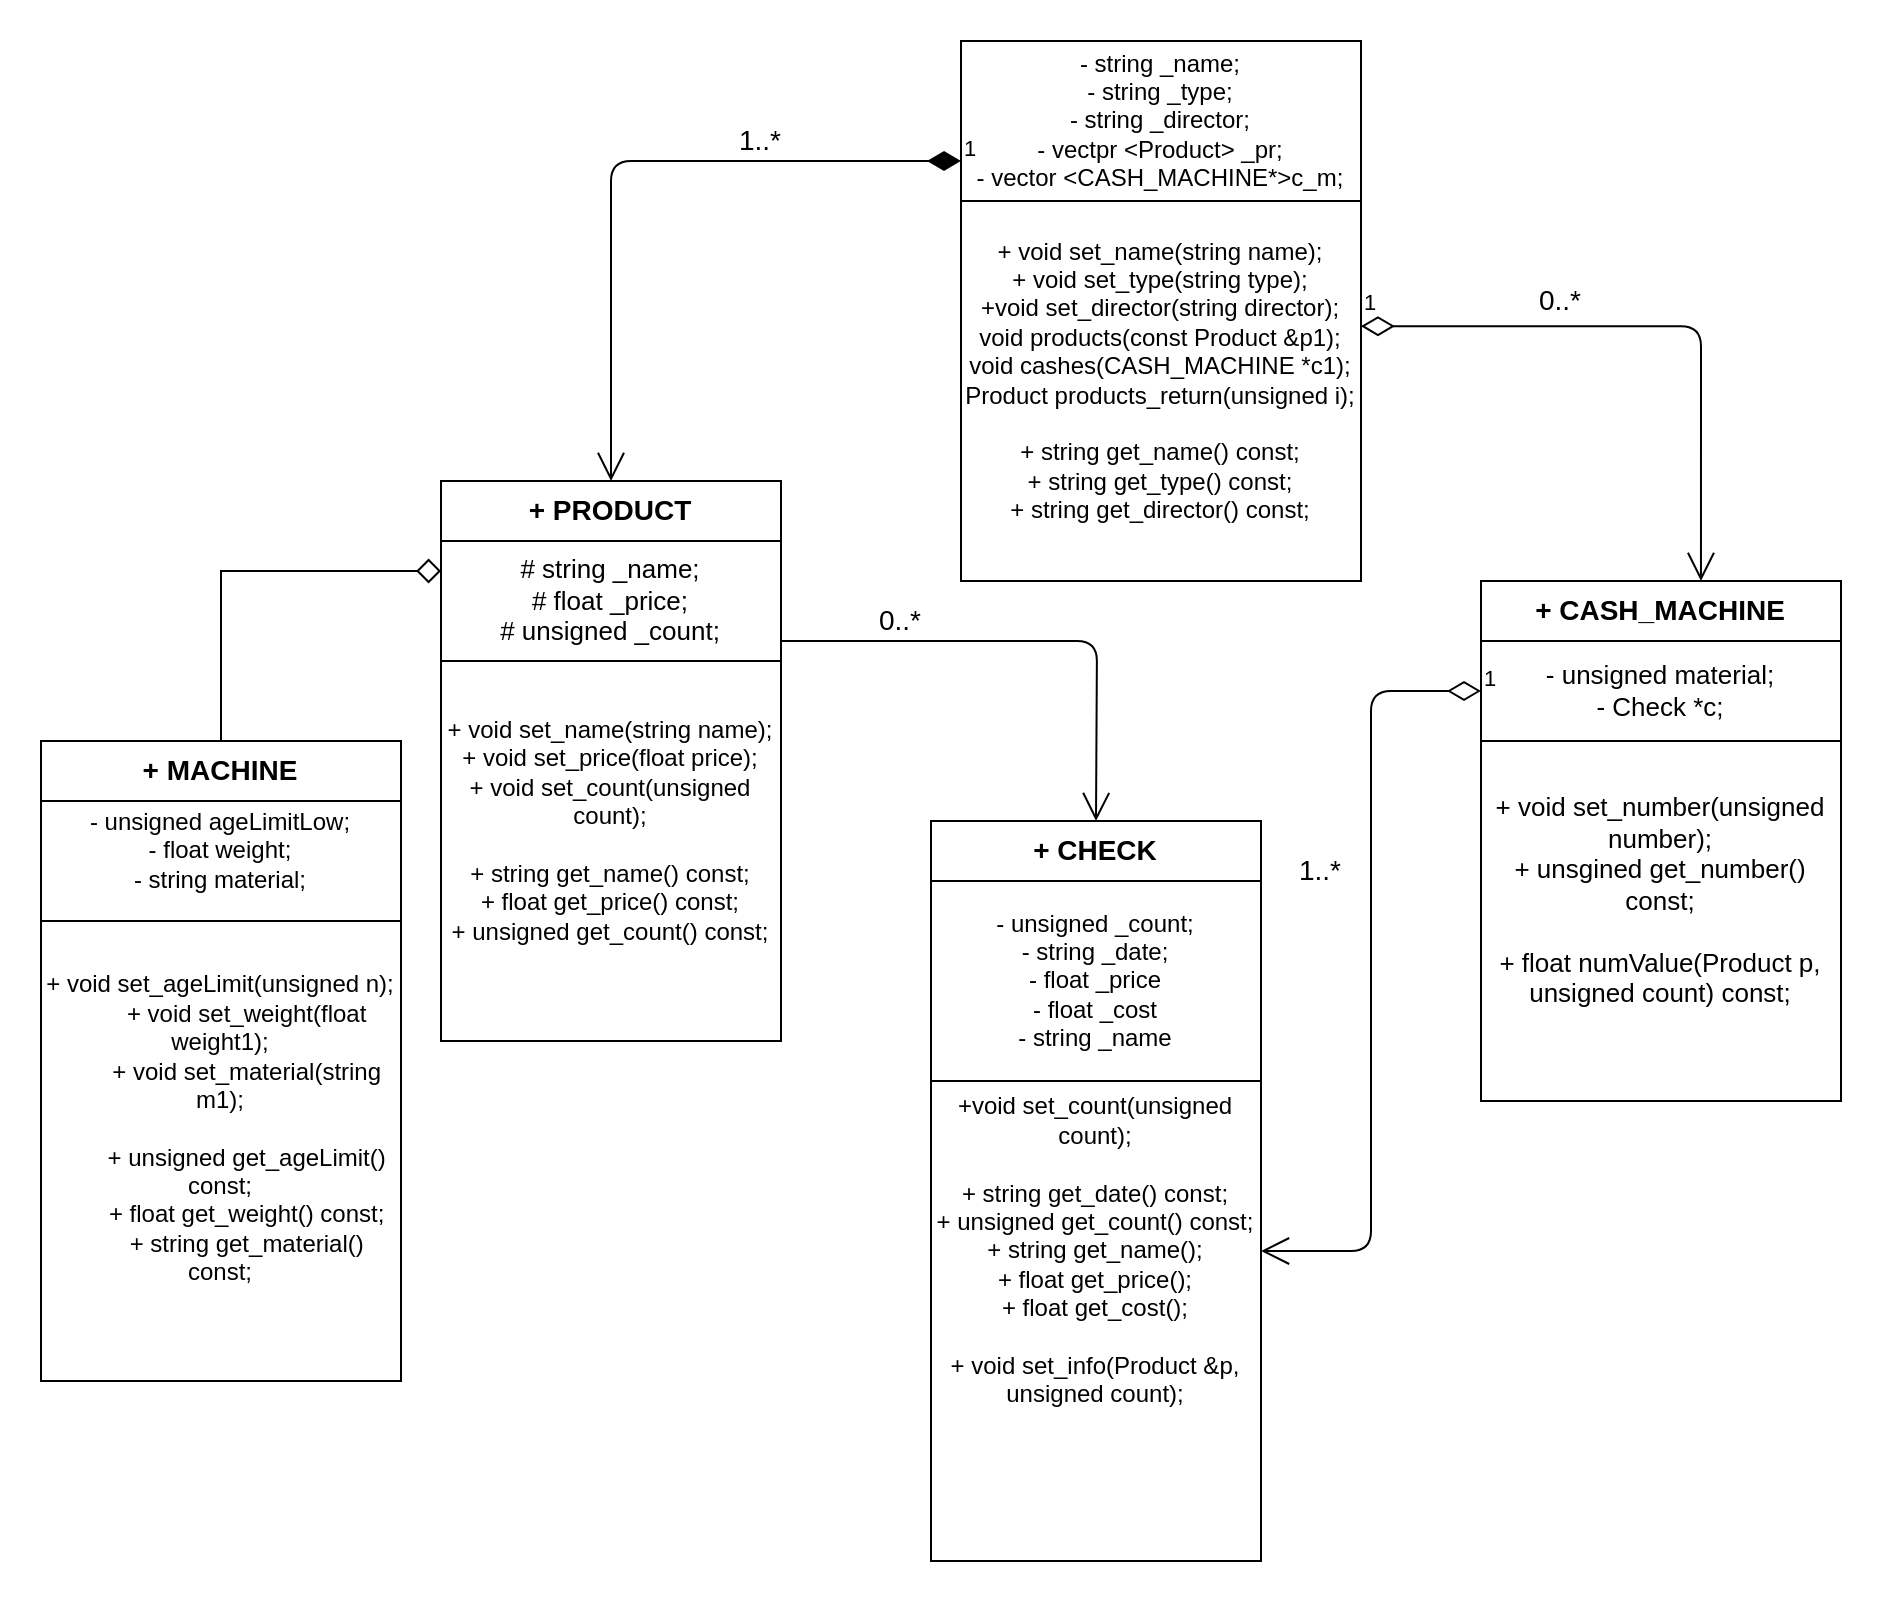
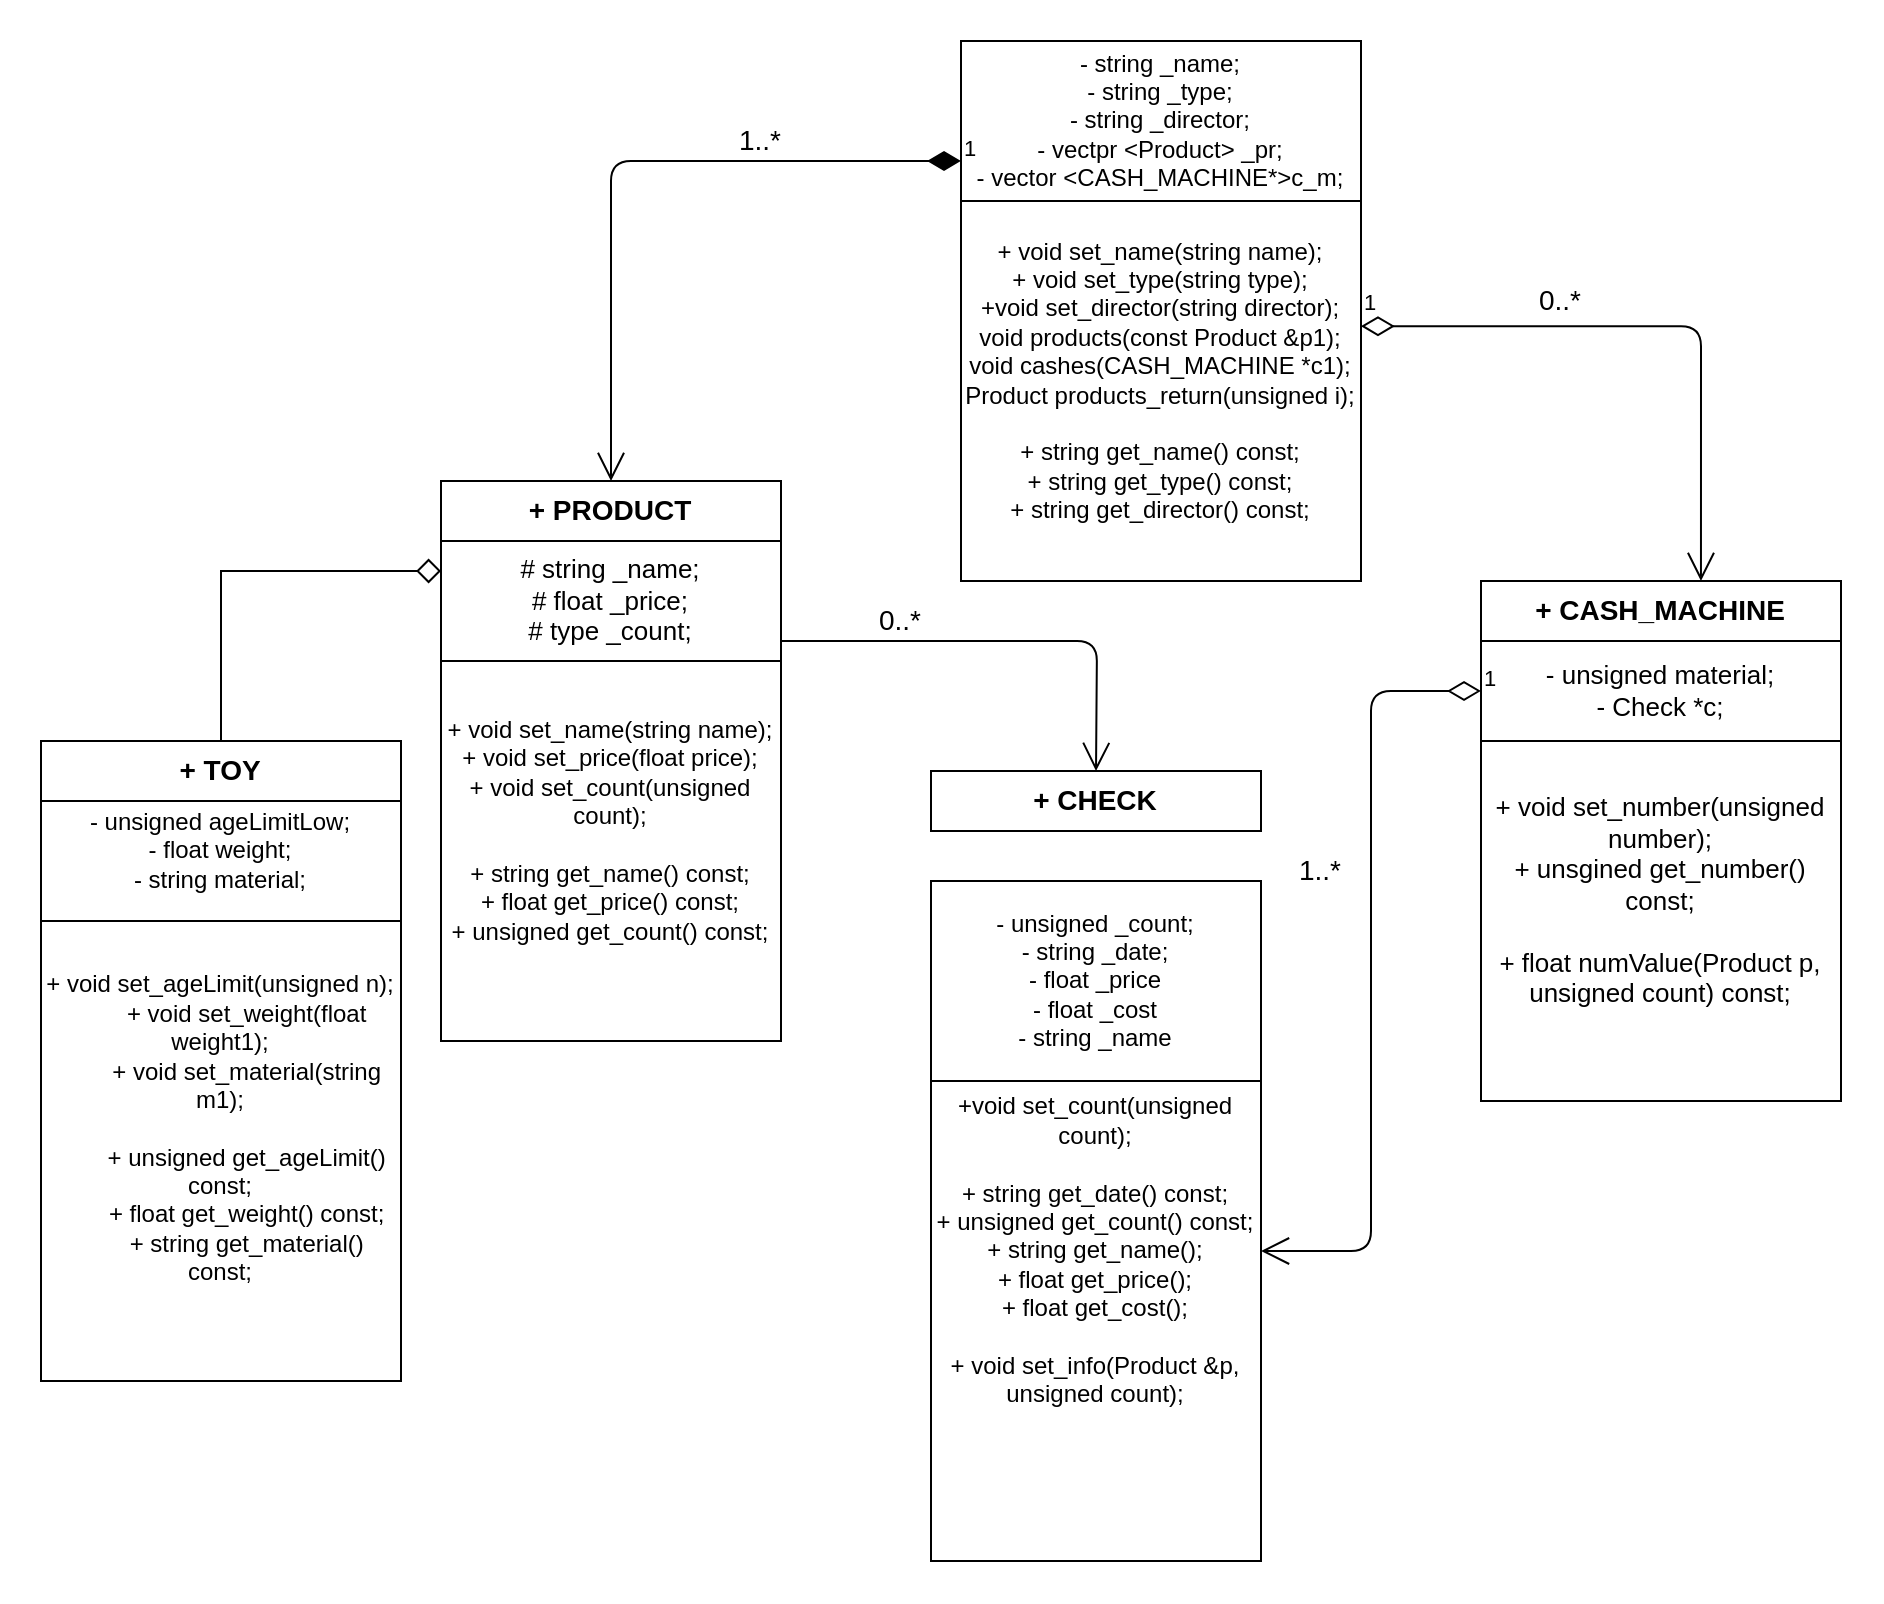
(611, 601) -> (611, 601)
(221, 771) -> (221, 771)
(1096, 851) -> (1096, 801)
